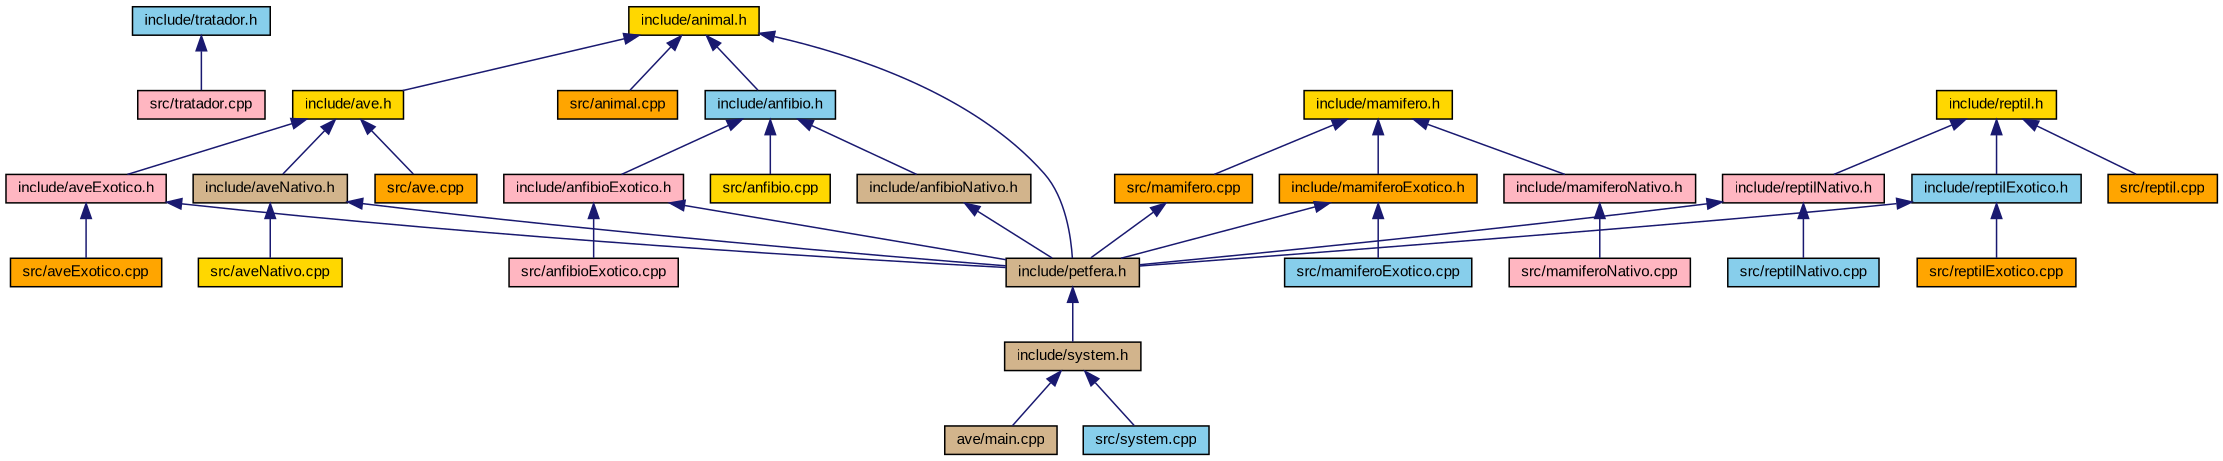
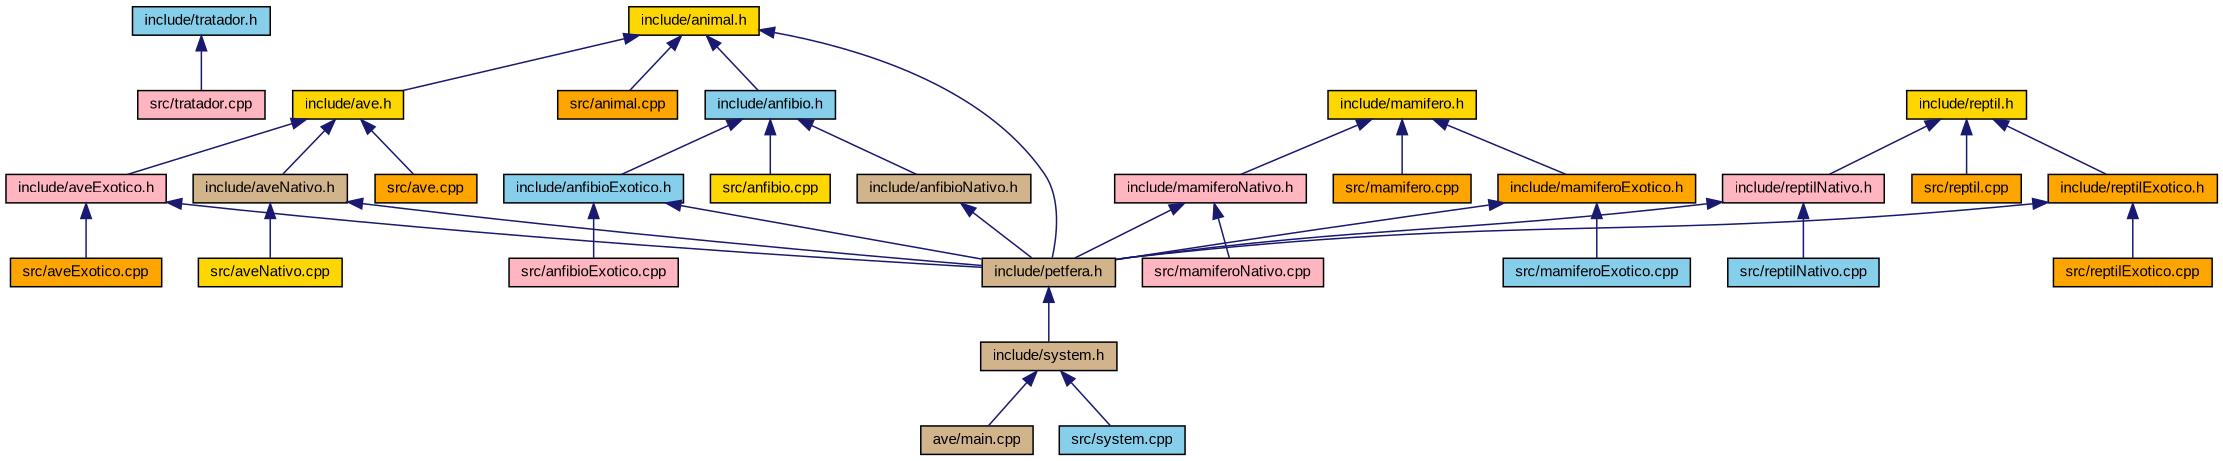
(594, 189) -> (594, 189)
(1997, 189) -> (2133, 189)
(1122, 235) -> (1123, 234)
